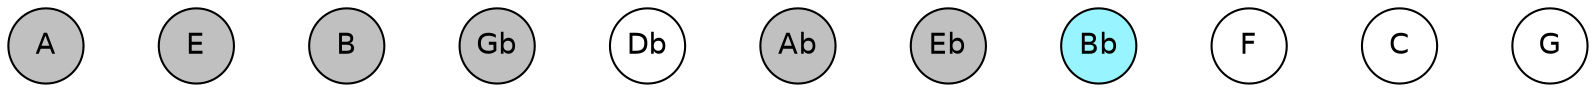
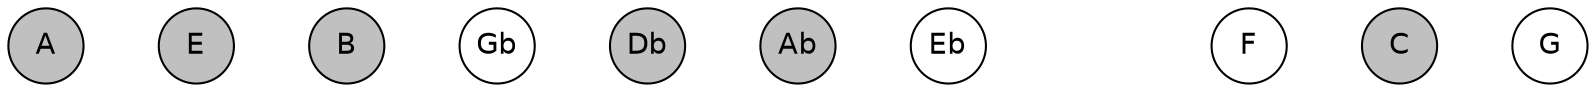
(497, 46) -> (497, 46)
(648, 46) -> (648, 46)
(948, 46) -> (948, 46)
(1099, 46) -> none
(1400, 46) -> (1400, 46)
